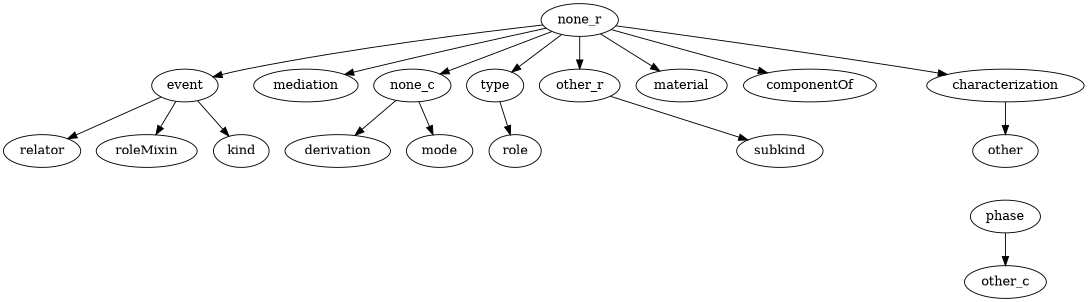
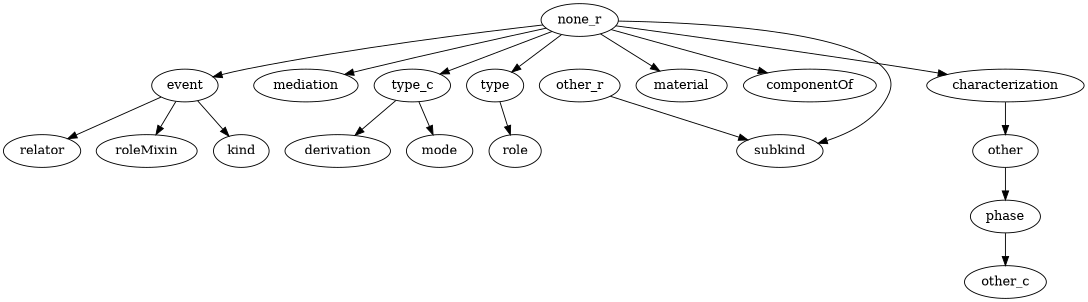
(580, 48) -> (808, 38)
(412, 86) -> (412, 86)
none -> (1005, 179)
